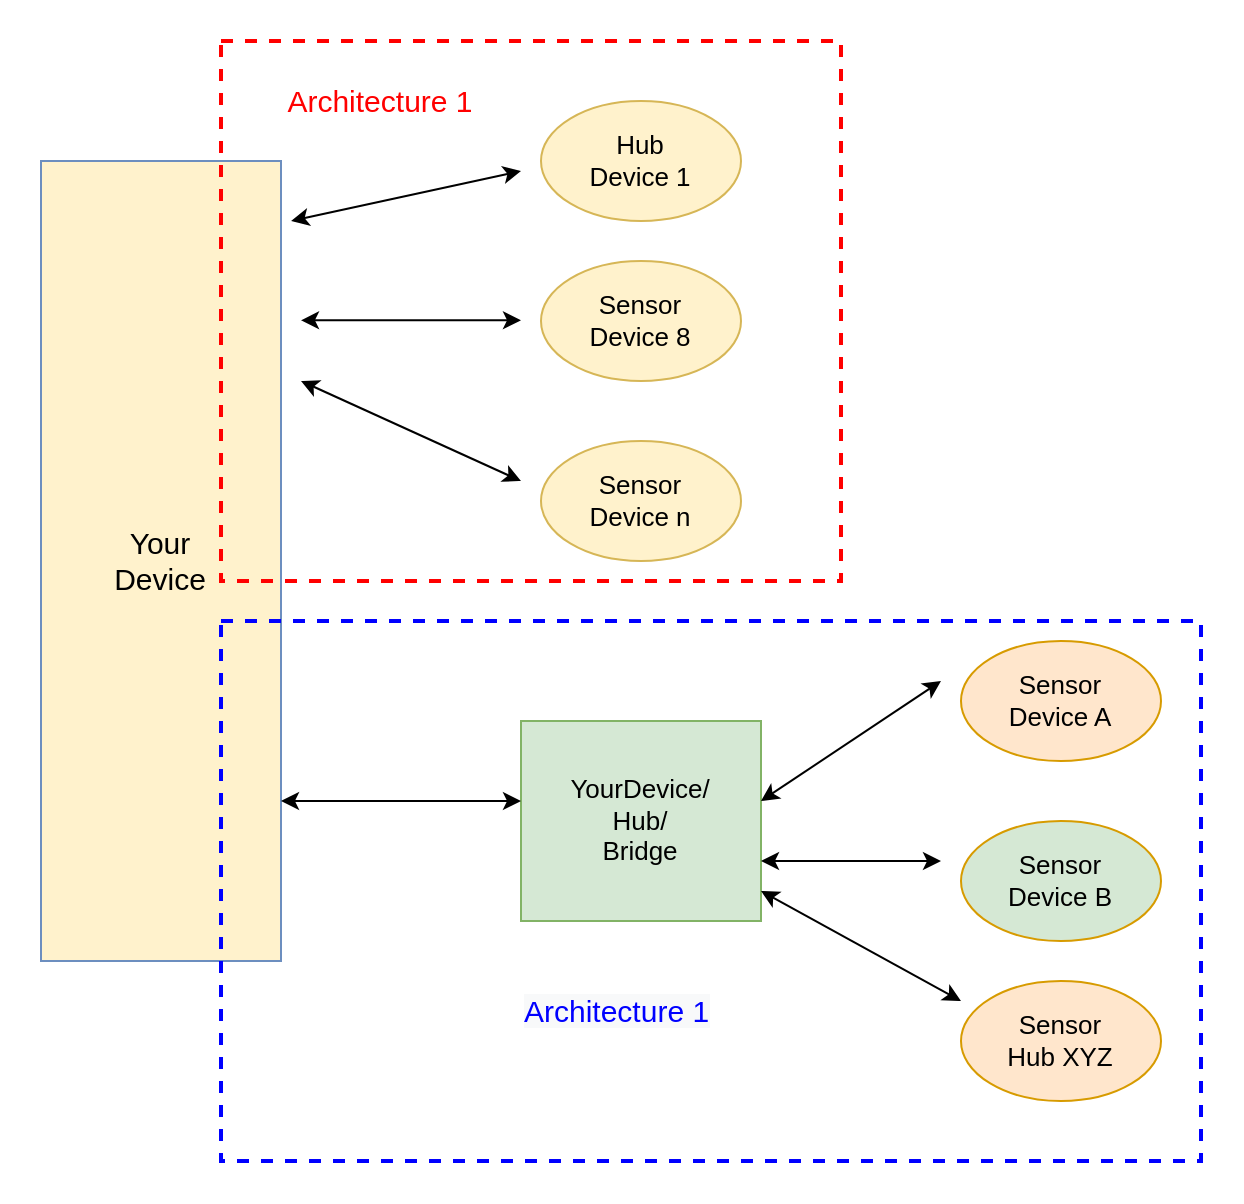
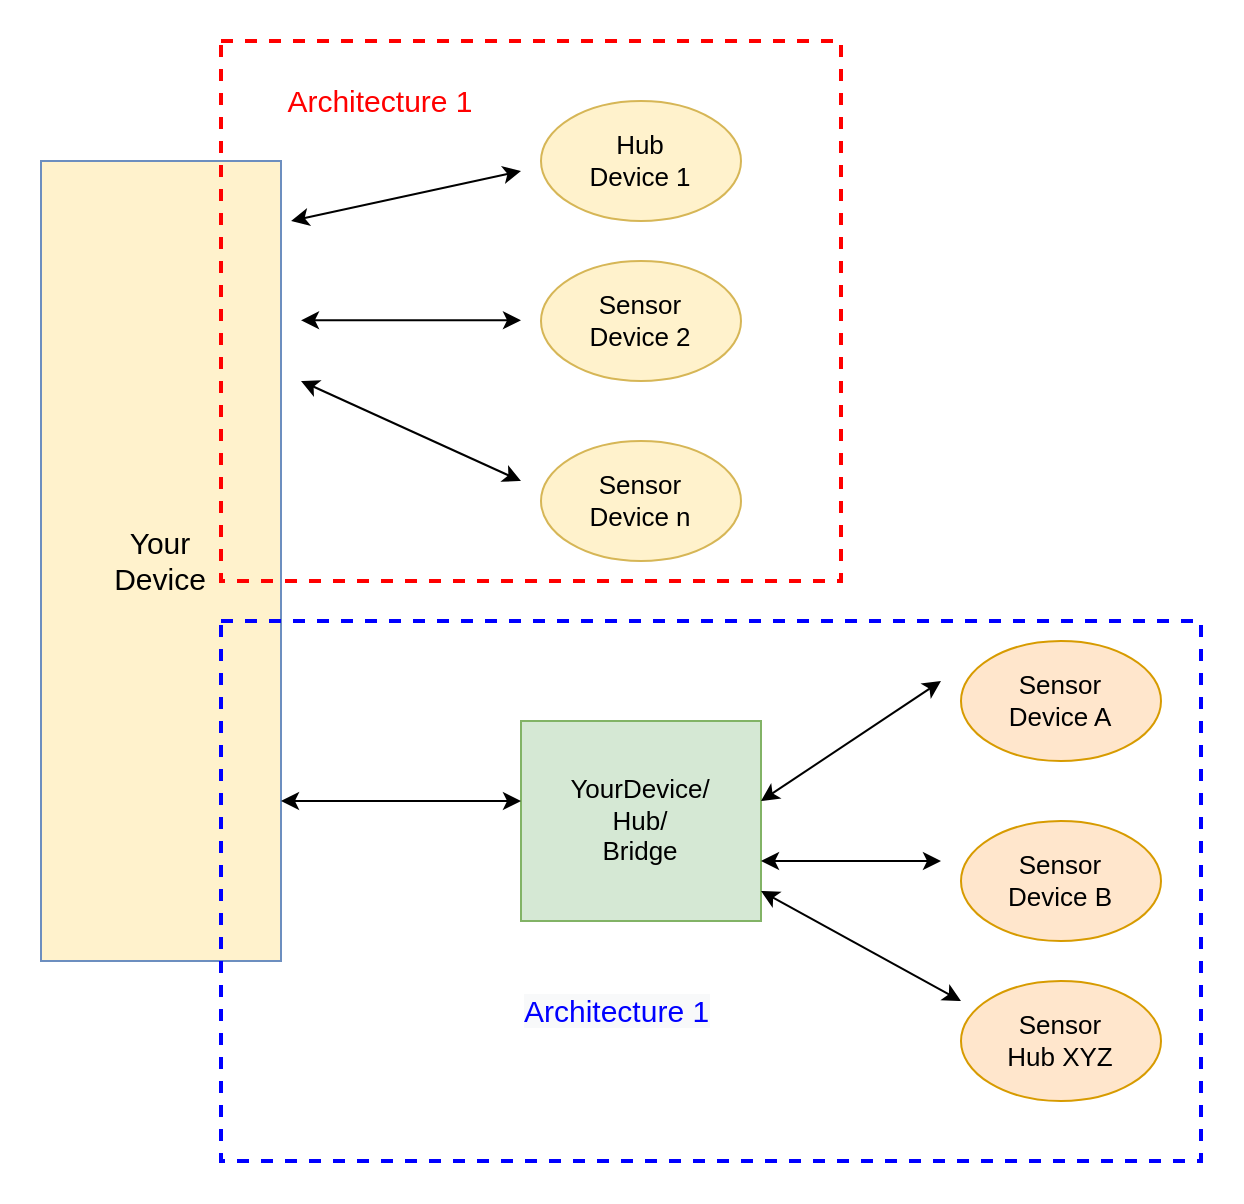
(641, 321) -> (641, 321)
(1061, 881) -> (1061, 881)
